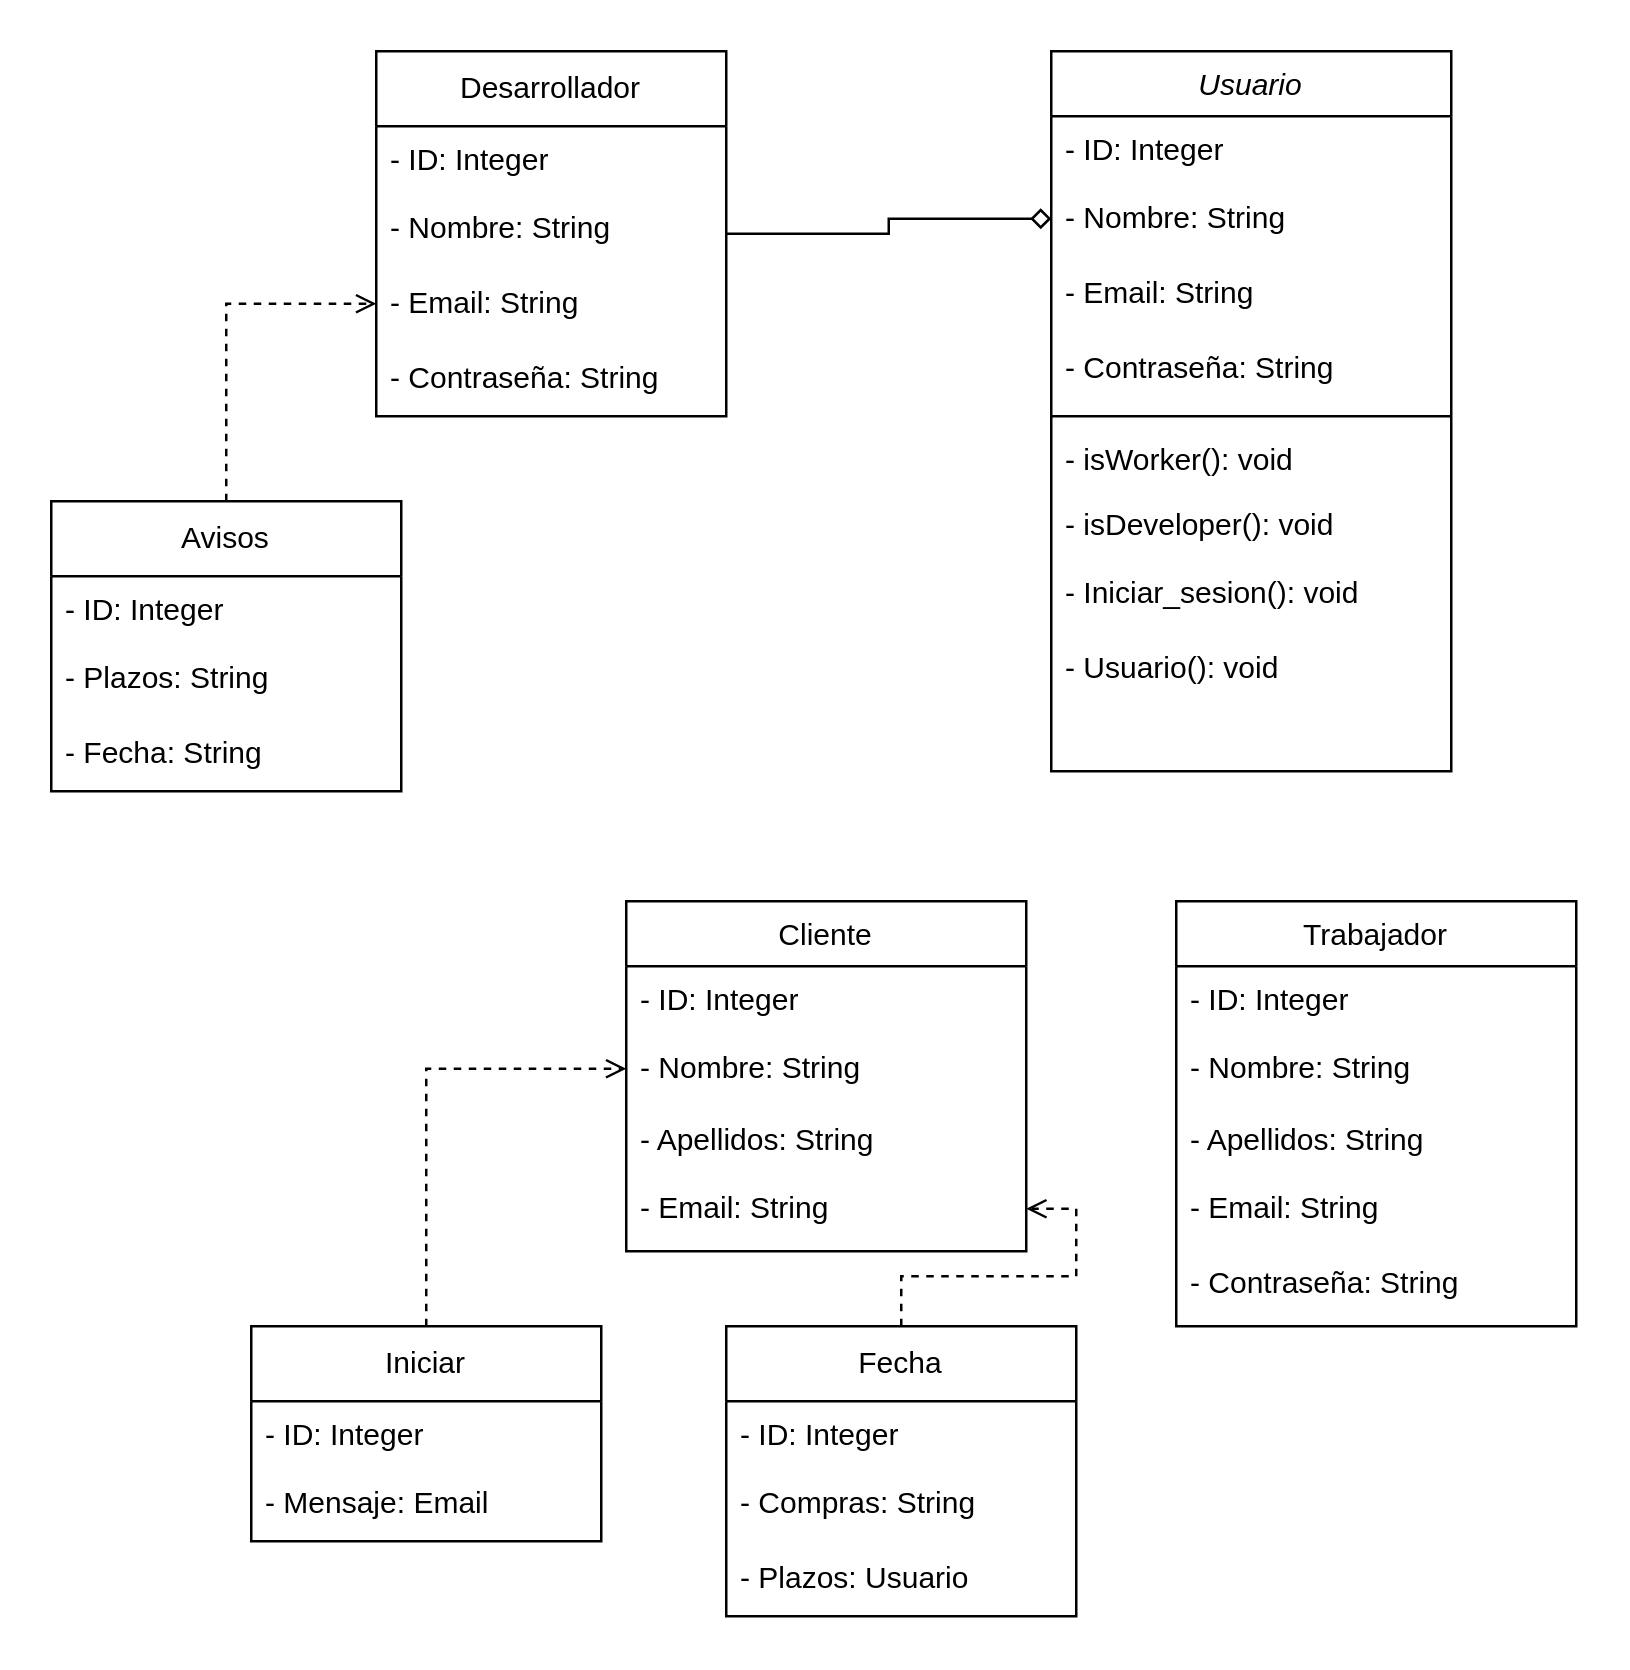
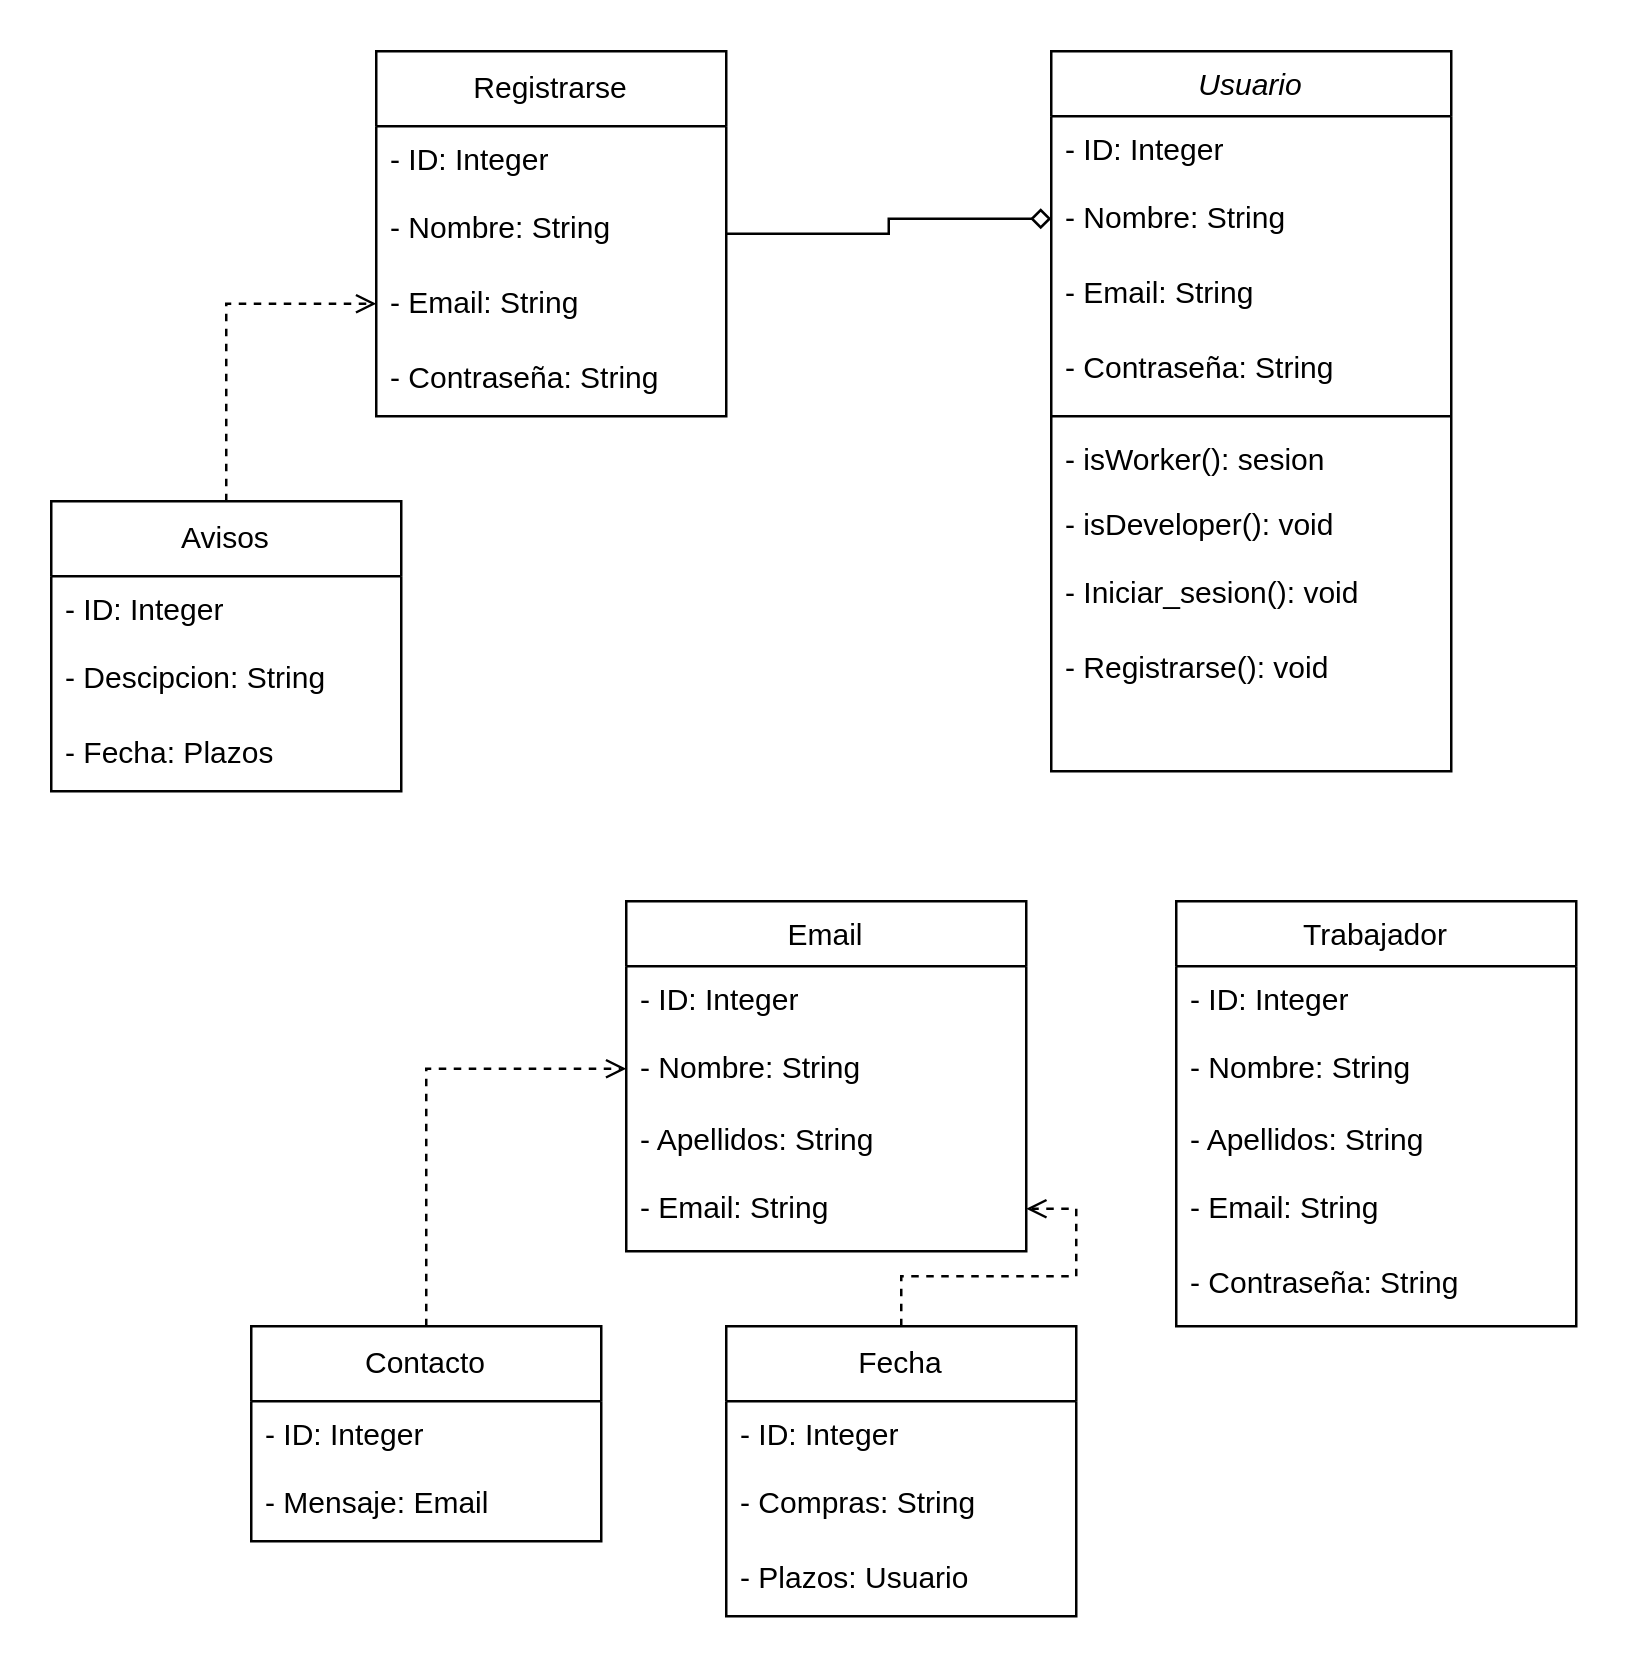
(551, 89) -> (551, 89)
(1197, 460) -> (1214, 460)
(1190, 669) -> (1223, 669)
(181, 679) -> (211, 679)
(177, 754) -> (177, 754)
(825, 935) -> (825, 935)
(426, 1364) -> (426, 1364)
